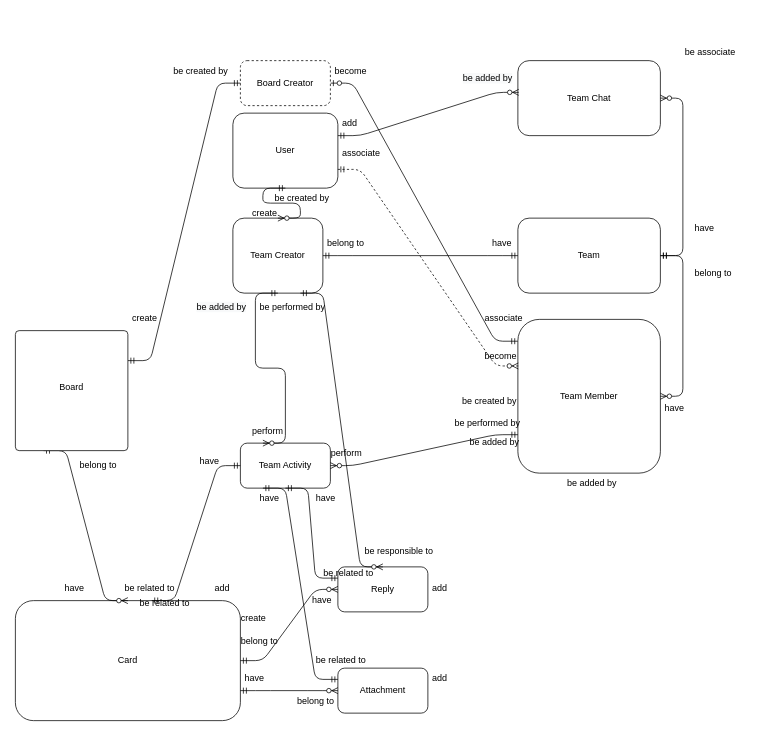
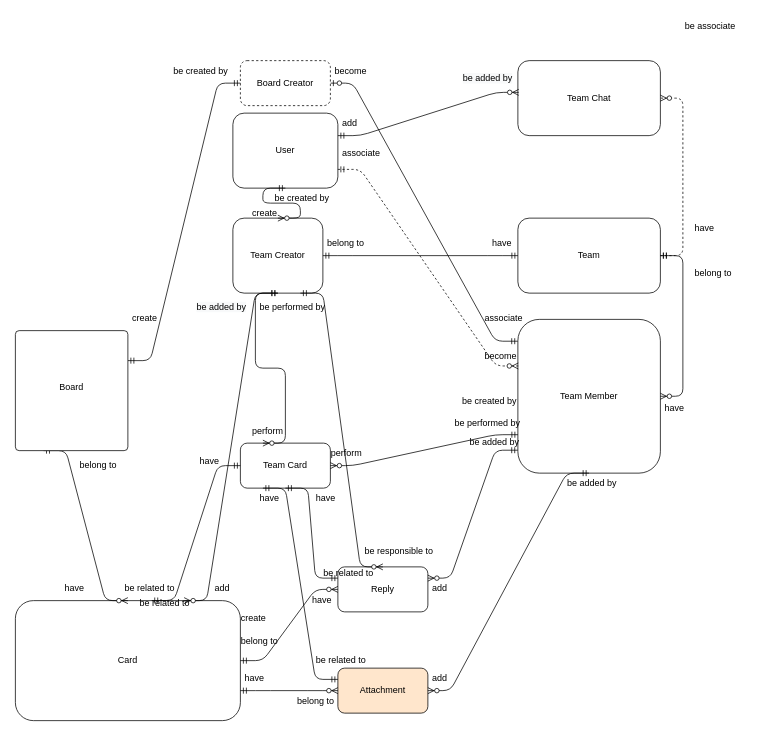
(714, 53) -> (714, 27)
(683, 168) -> (683, 168)
none -> (229, 461)
(285, 465) -> (285, 465)
none -> (473, 514)
none -> (504, 589)
(383, 690) -> (383, 690)
